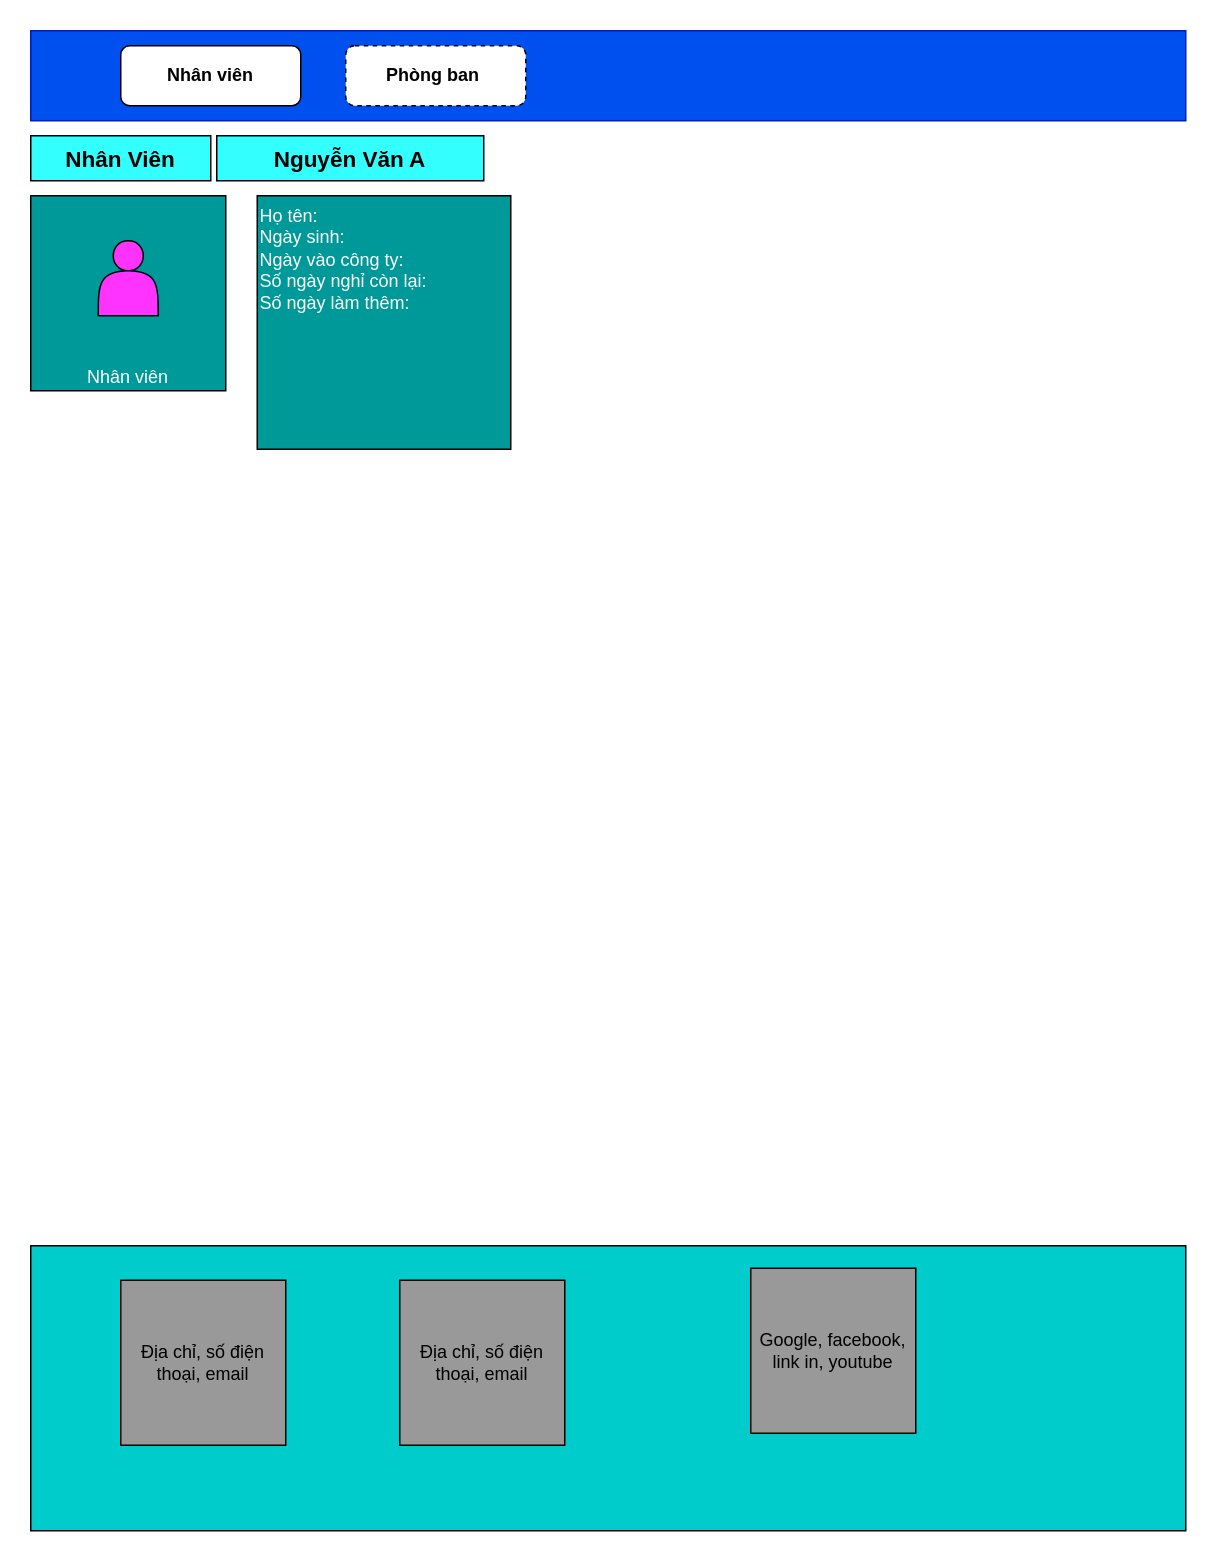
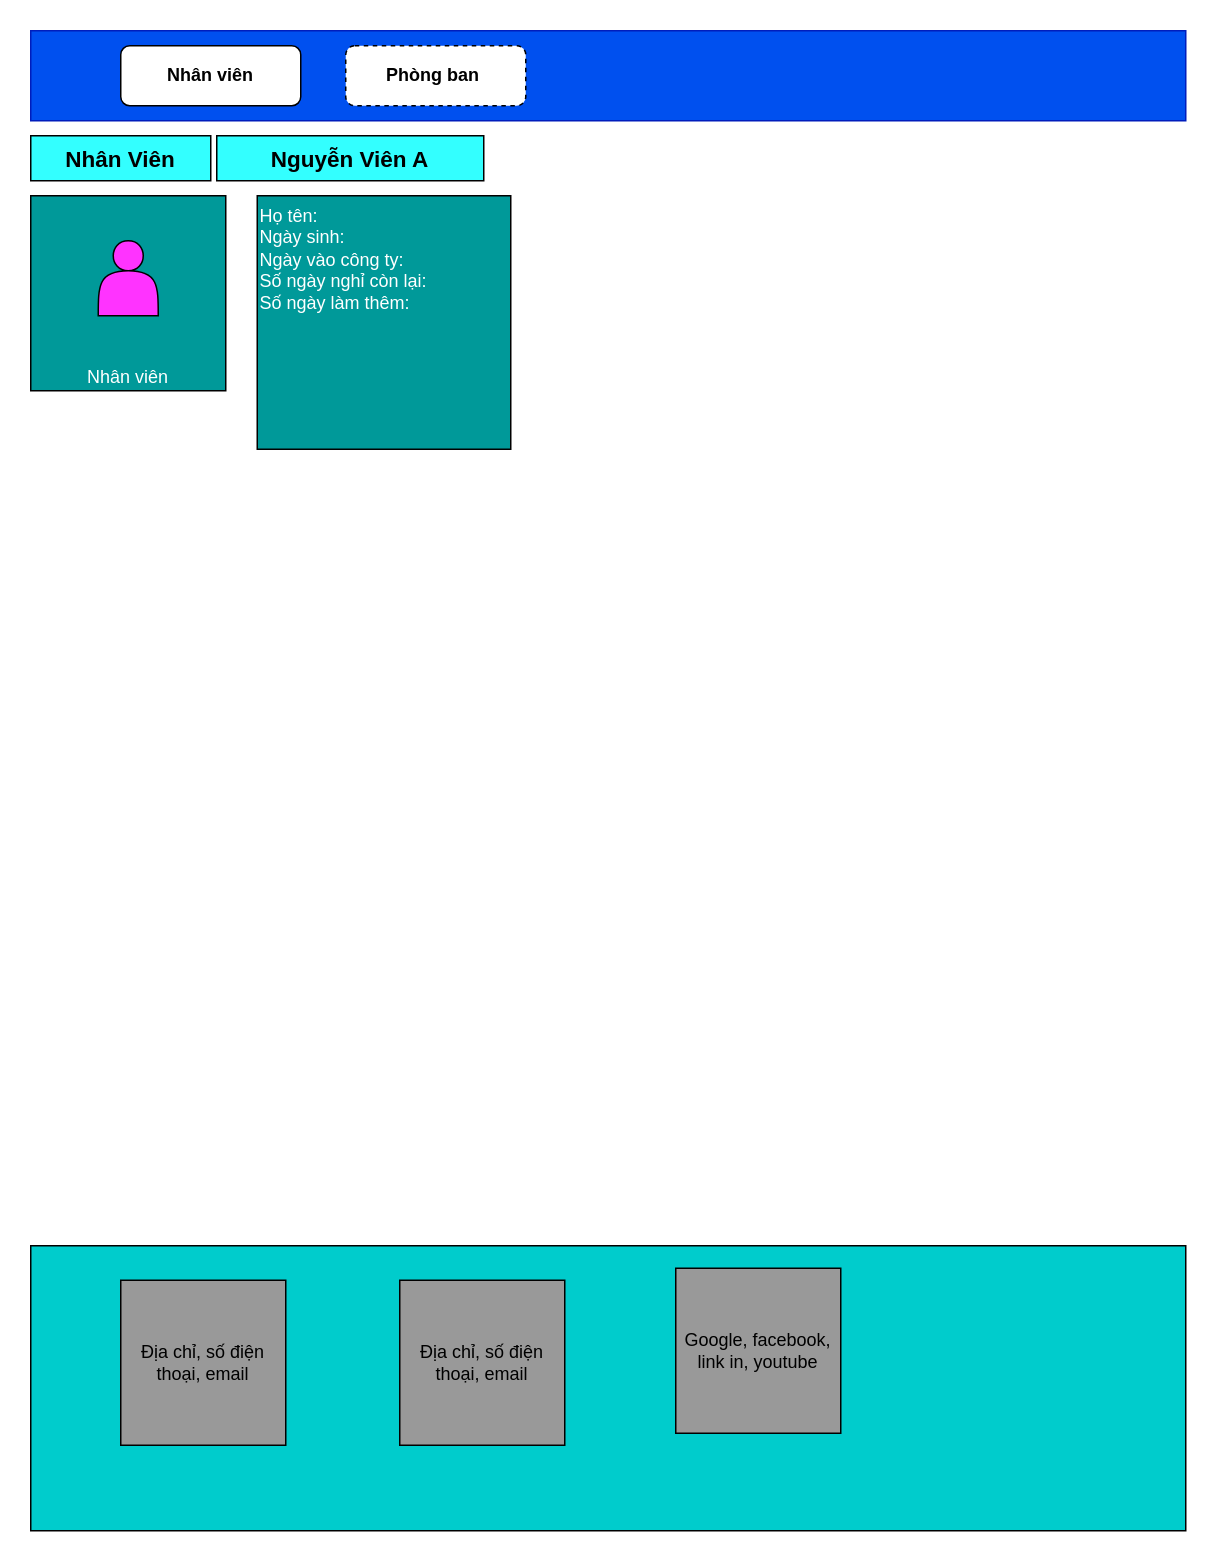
(350, 158) -> (350, 158)
(833, 1351) -> (758, 1351)
